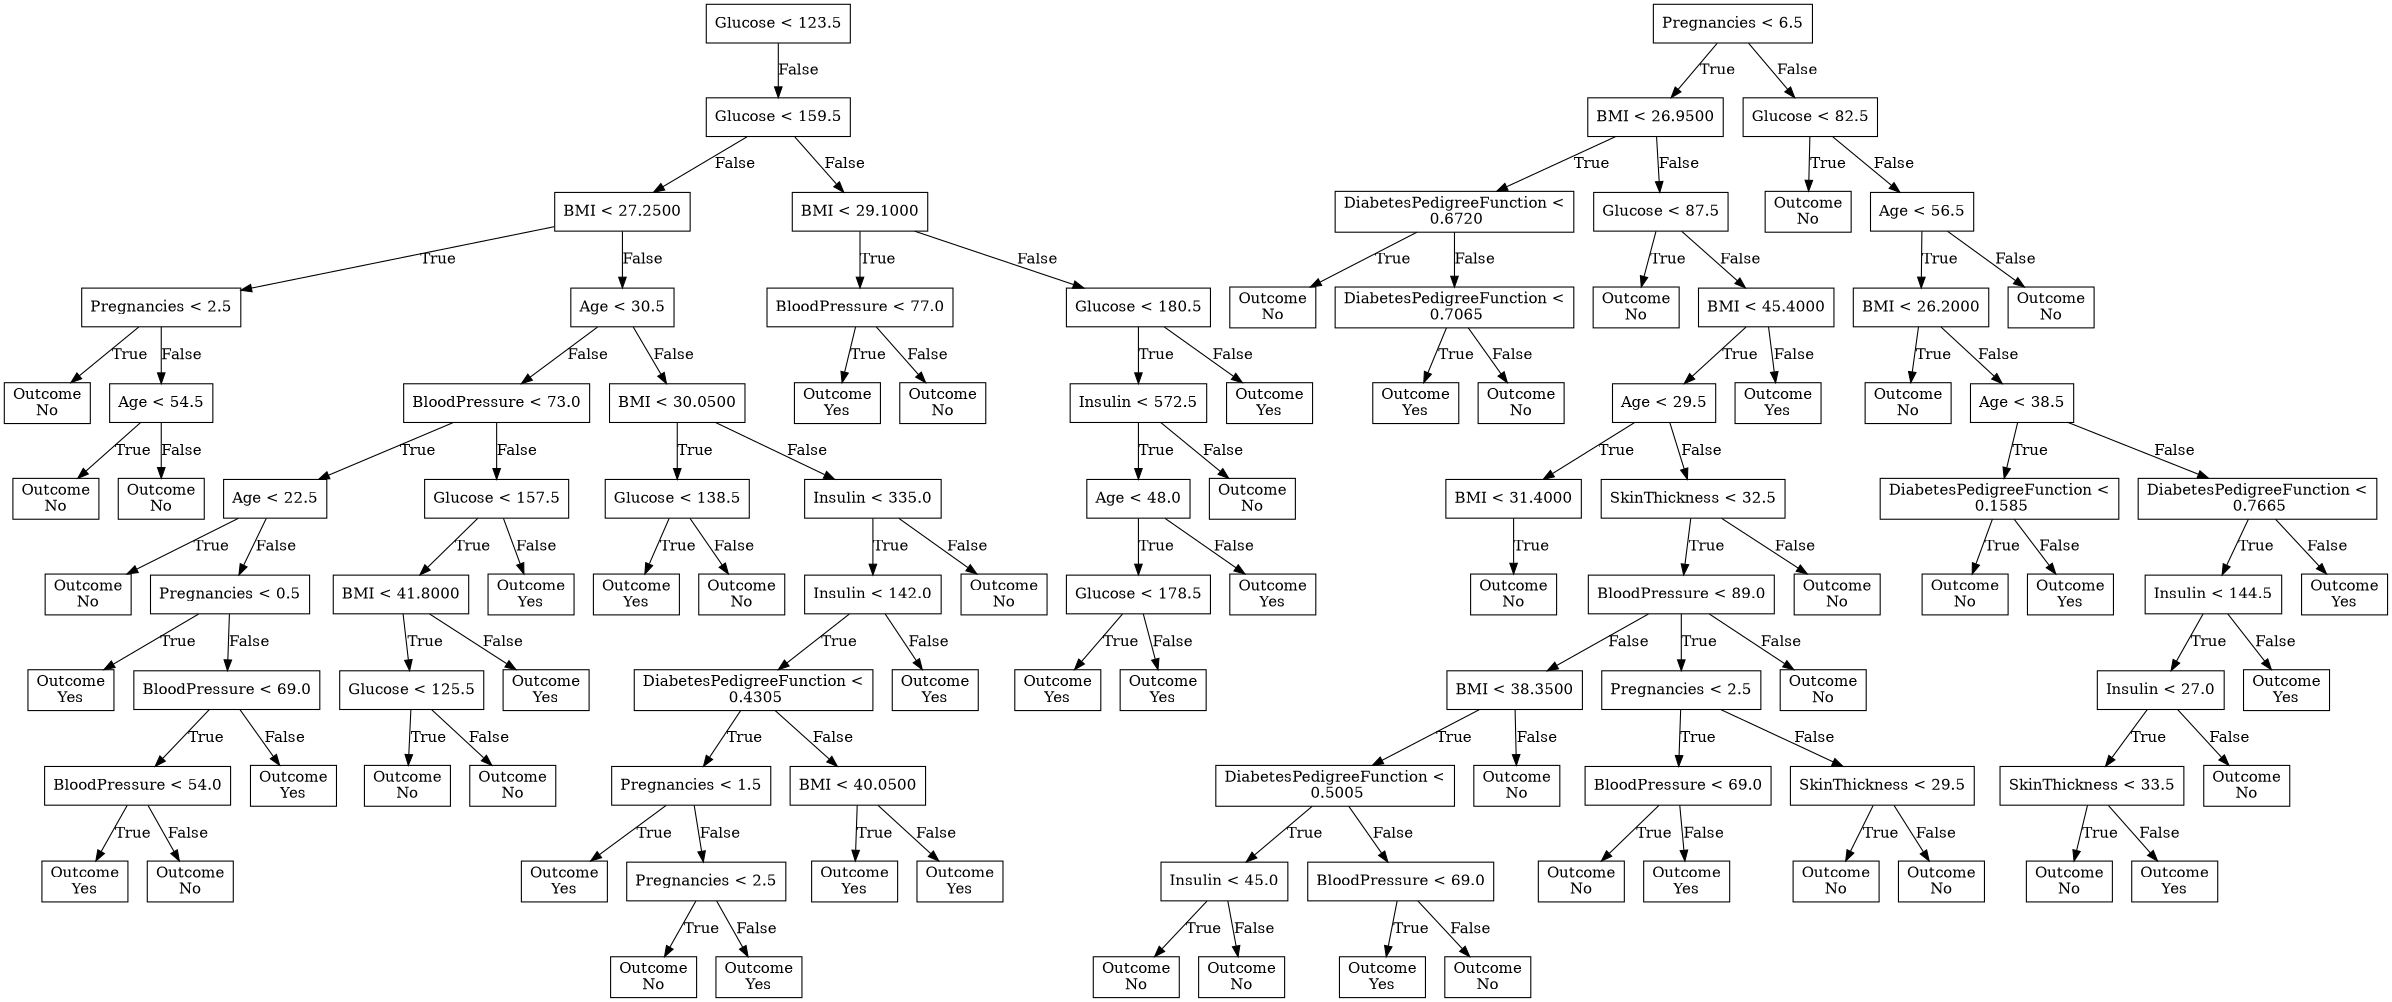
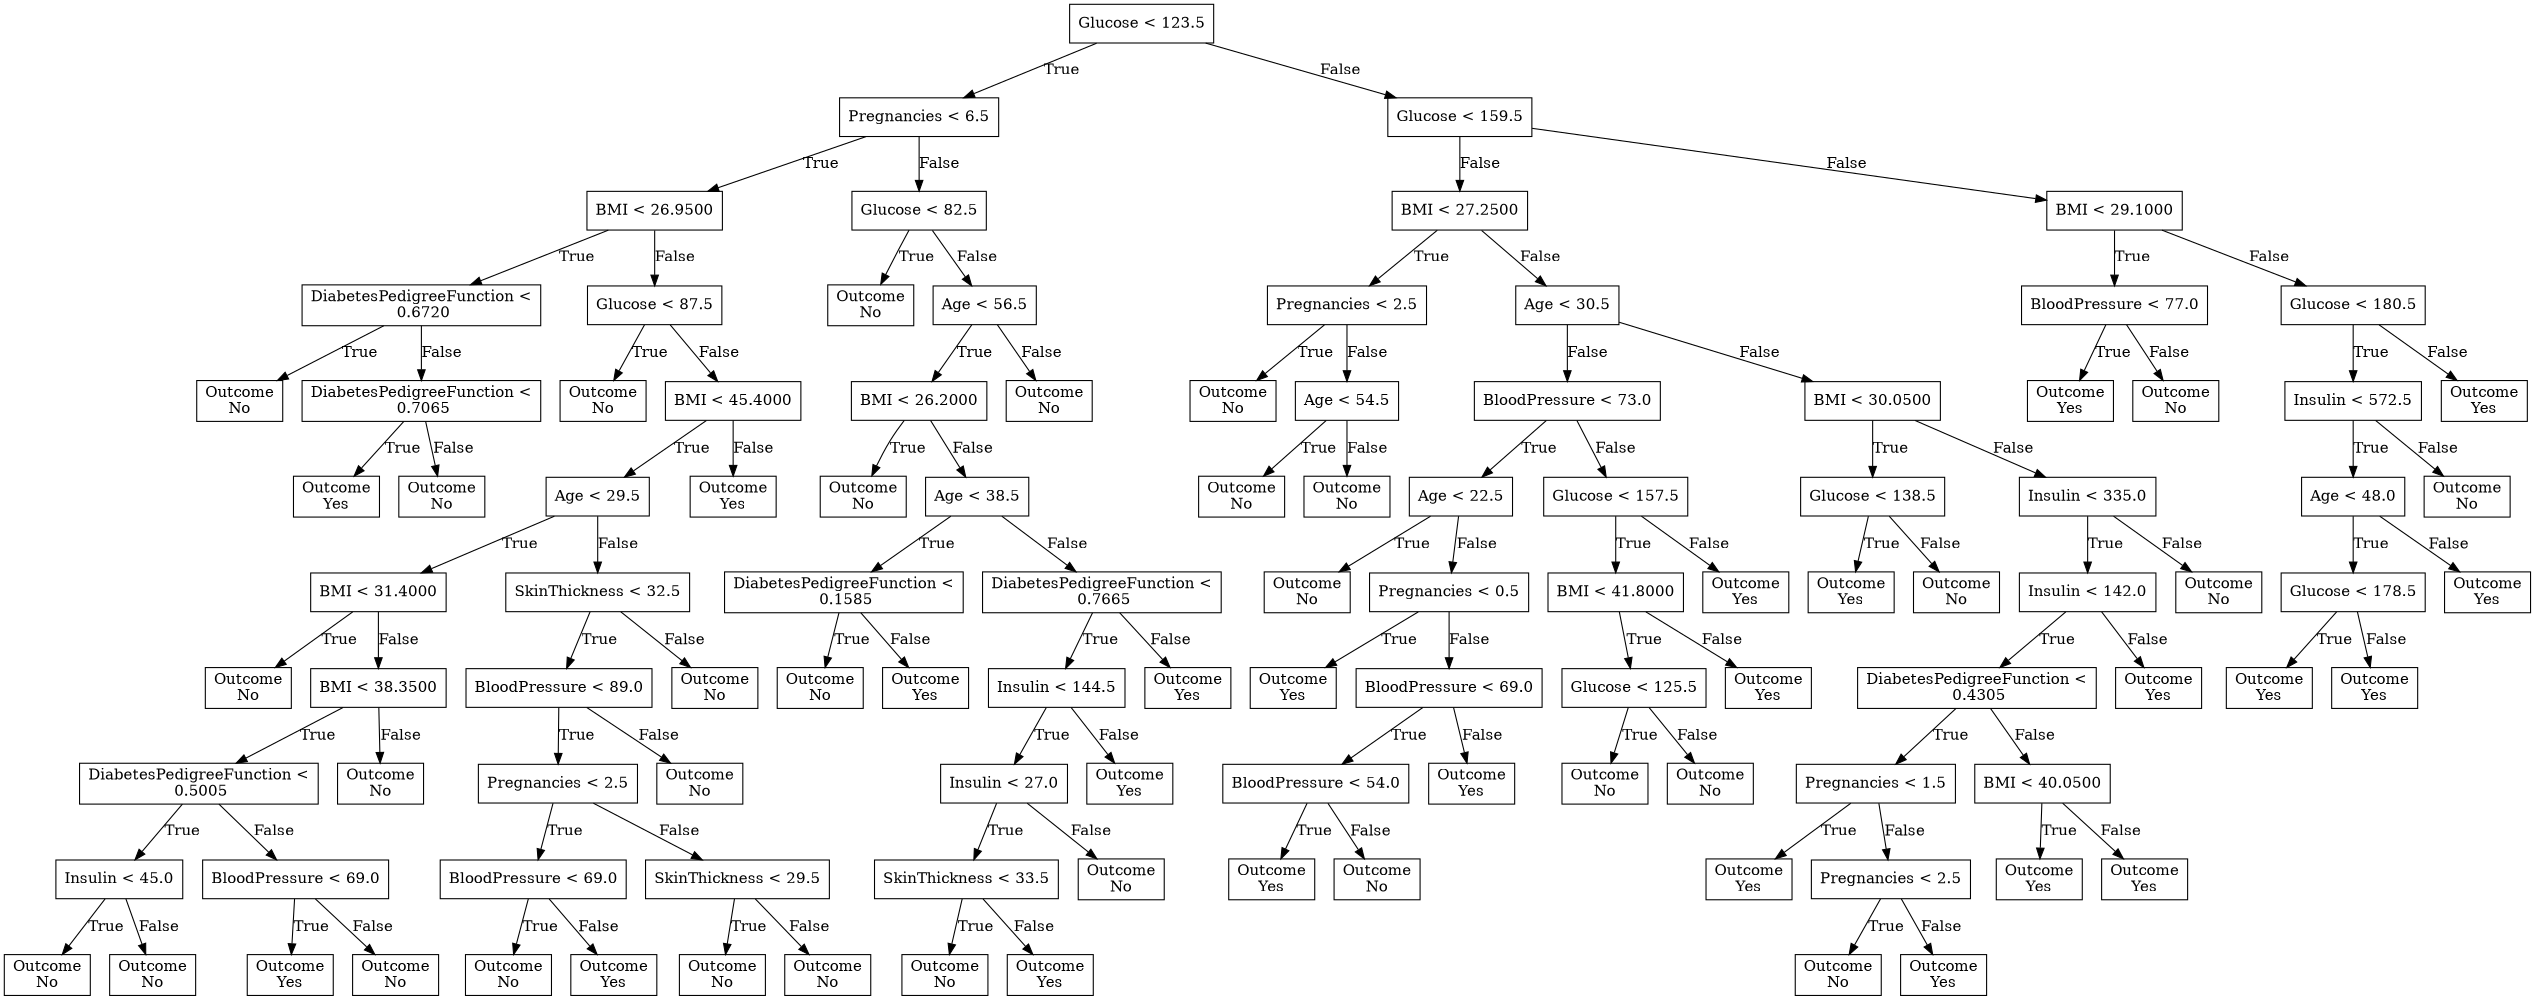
none -> (1035, 68)
(1603, 640) -> (378, 635)
